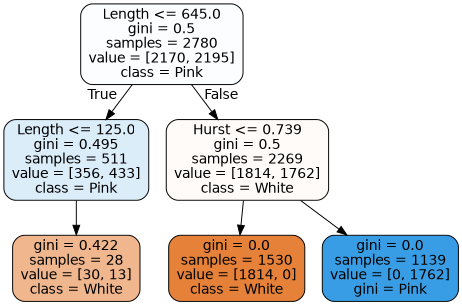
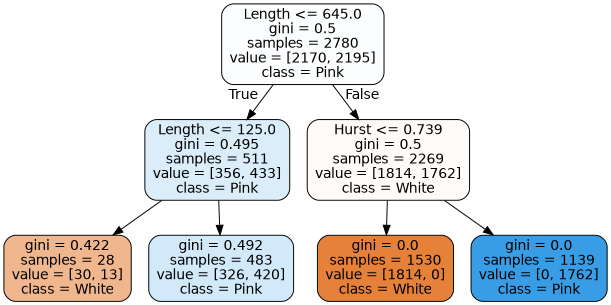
none -> (221, 268)
(390, 268) -> (539, 268)
